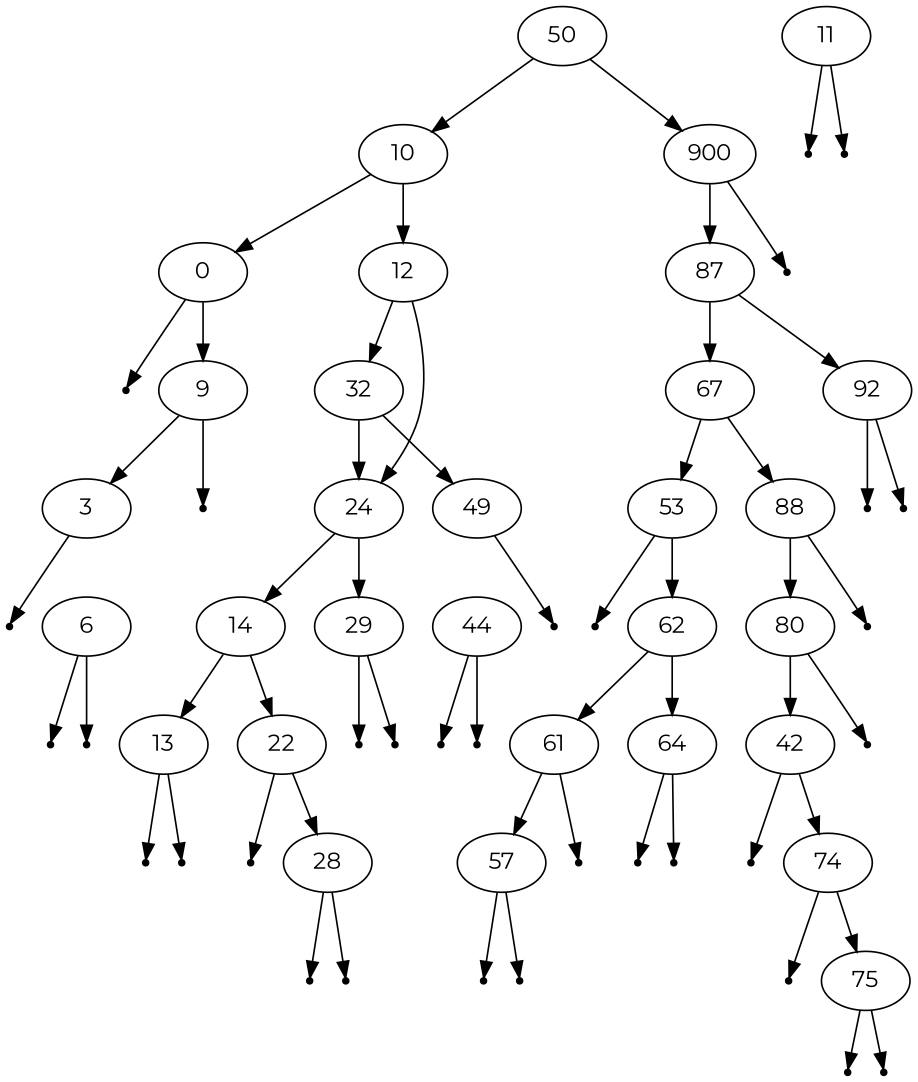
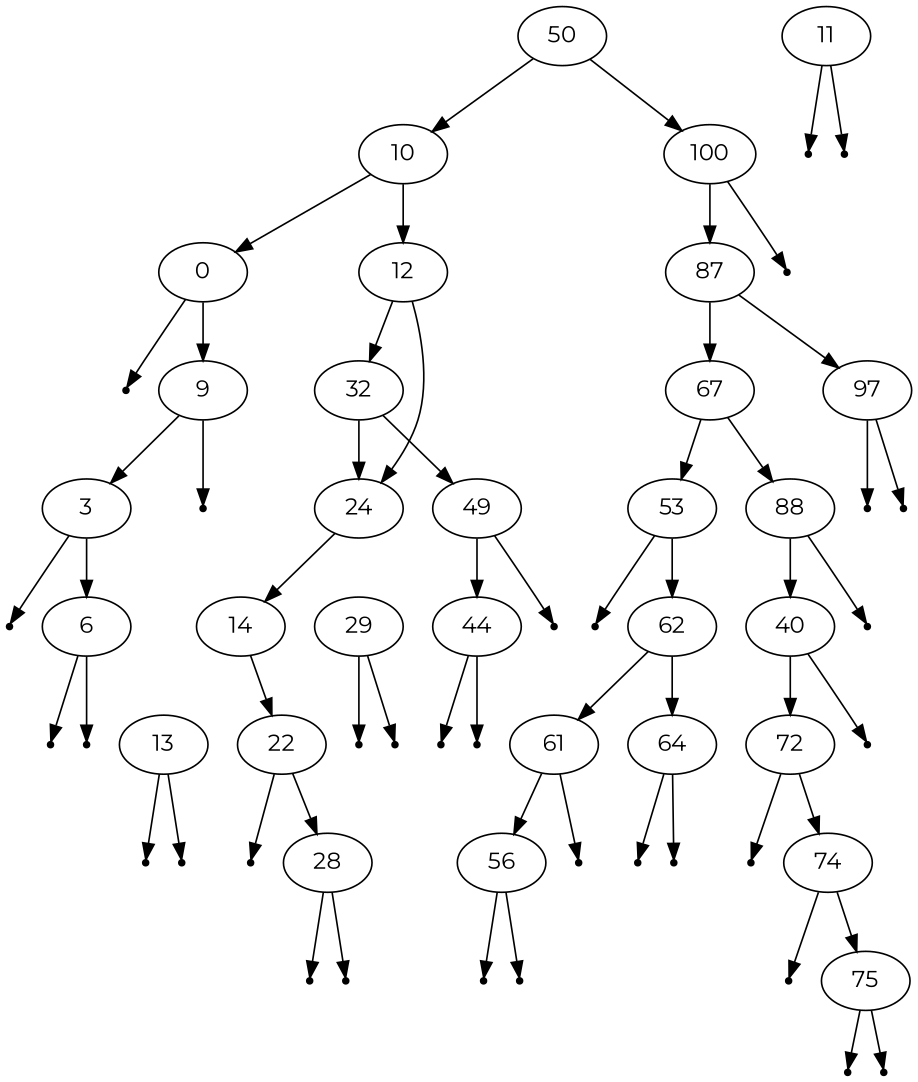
(710, 154) -> (710, 154)
(867, 390) -> (867, 390)
none -> (87, 559)
(359, 559) -> none
none -> (477, 559)
(790, 627) -> (790, 627)
(207, 679) -> none
(790, 745) -> (790, 745)
(502, 863) -> (502, 863)
